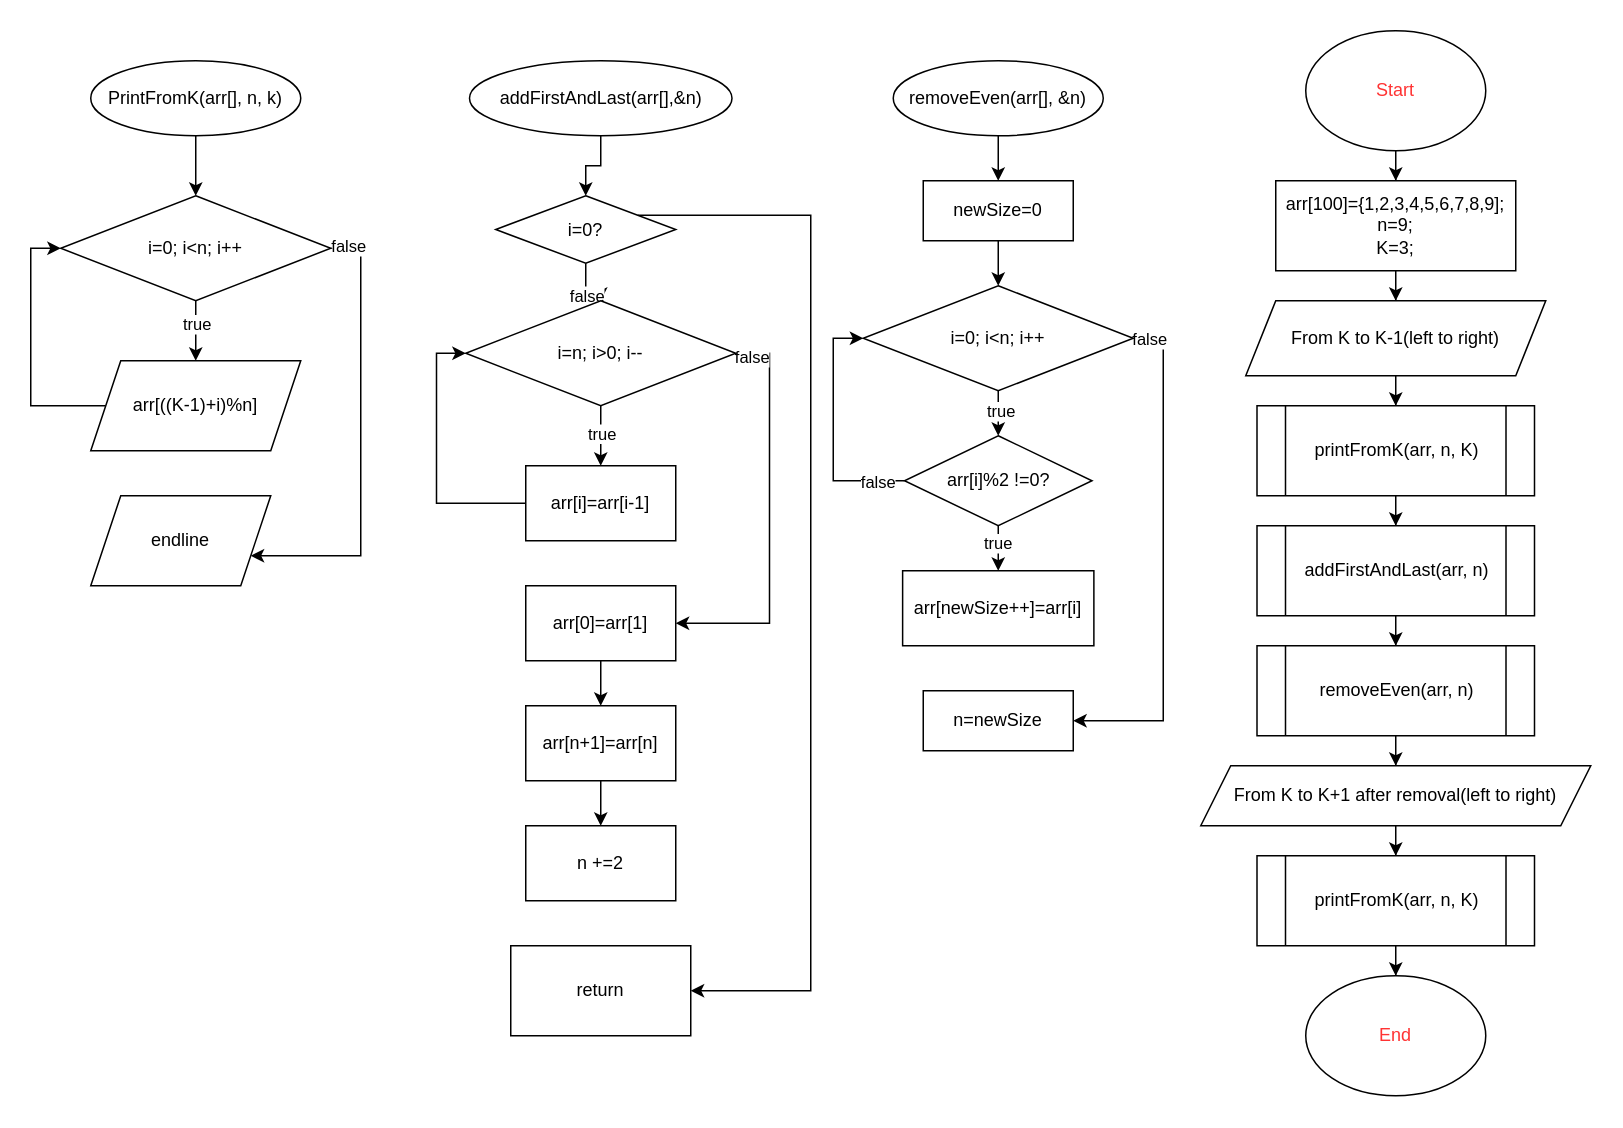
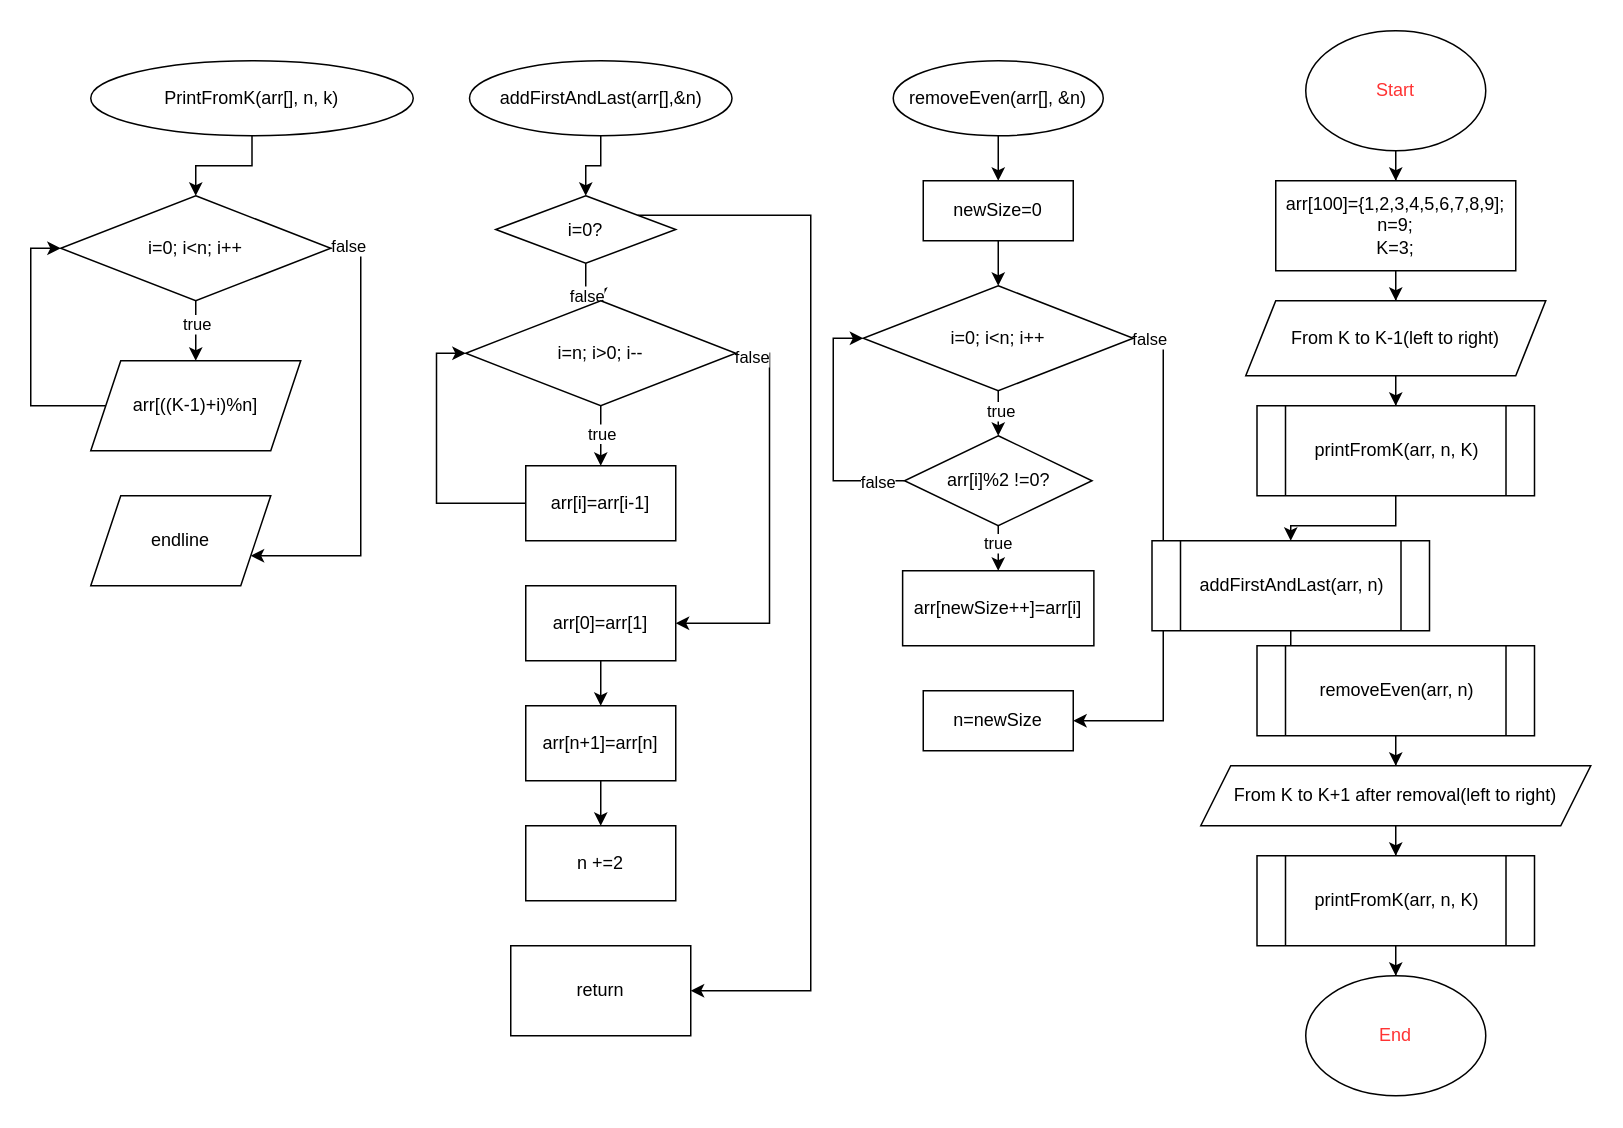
(196, 98) -> (252, 98)
(1396, 571) -> (1291, 586)
